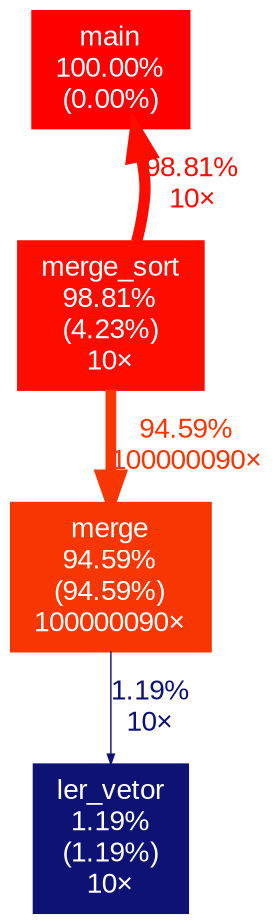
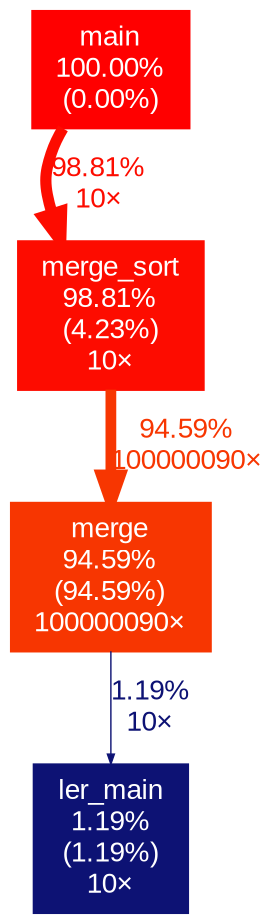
(144, 199) -> (47, 170)
(111, 839) -> (111, 839)
